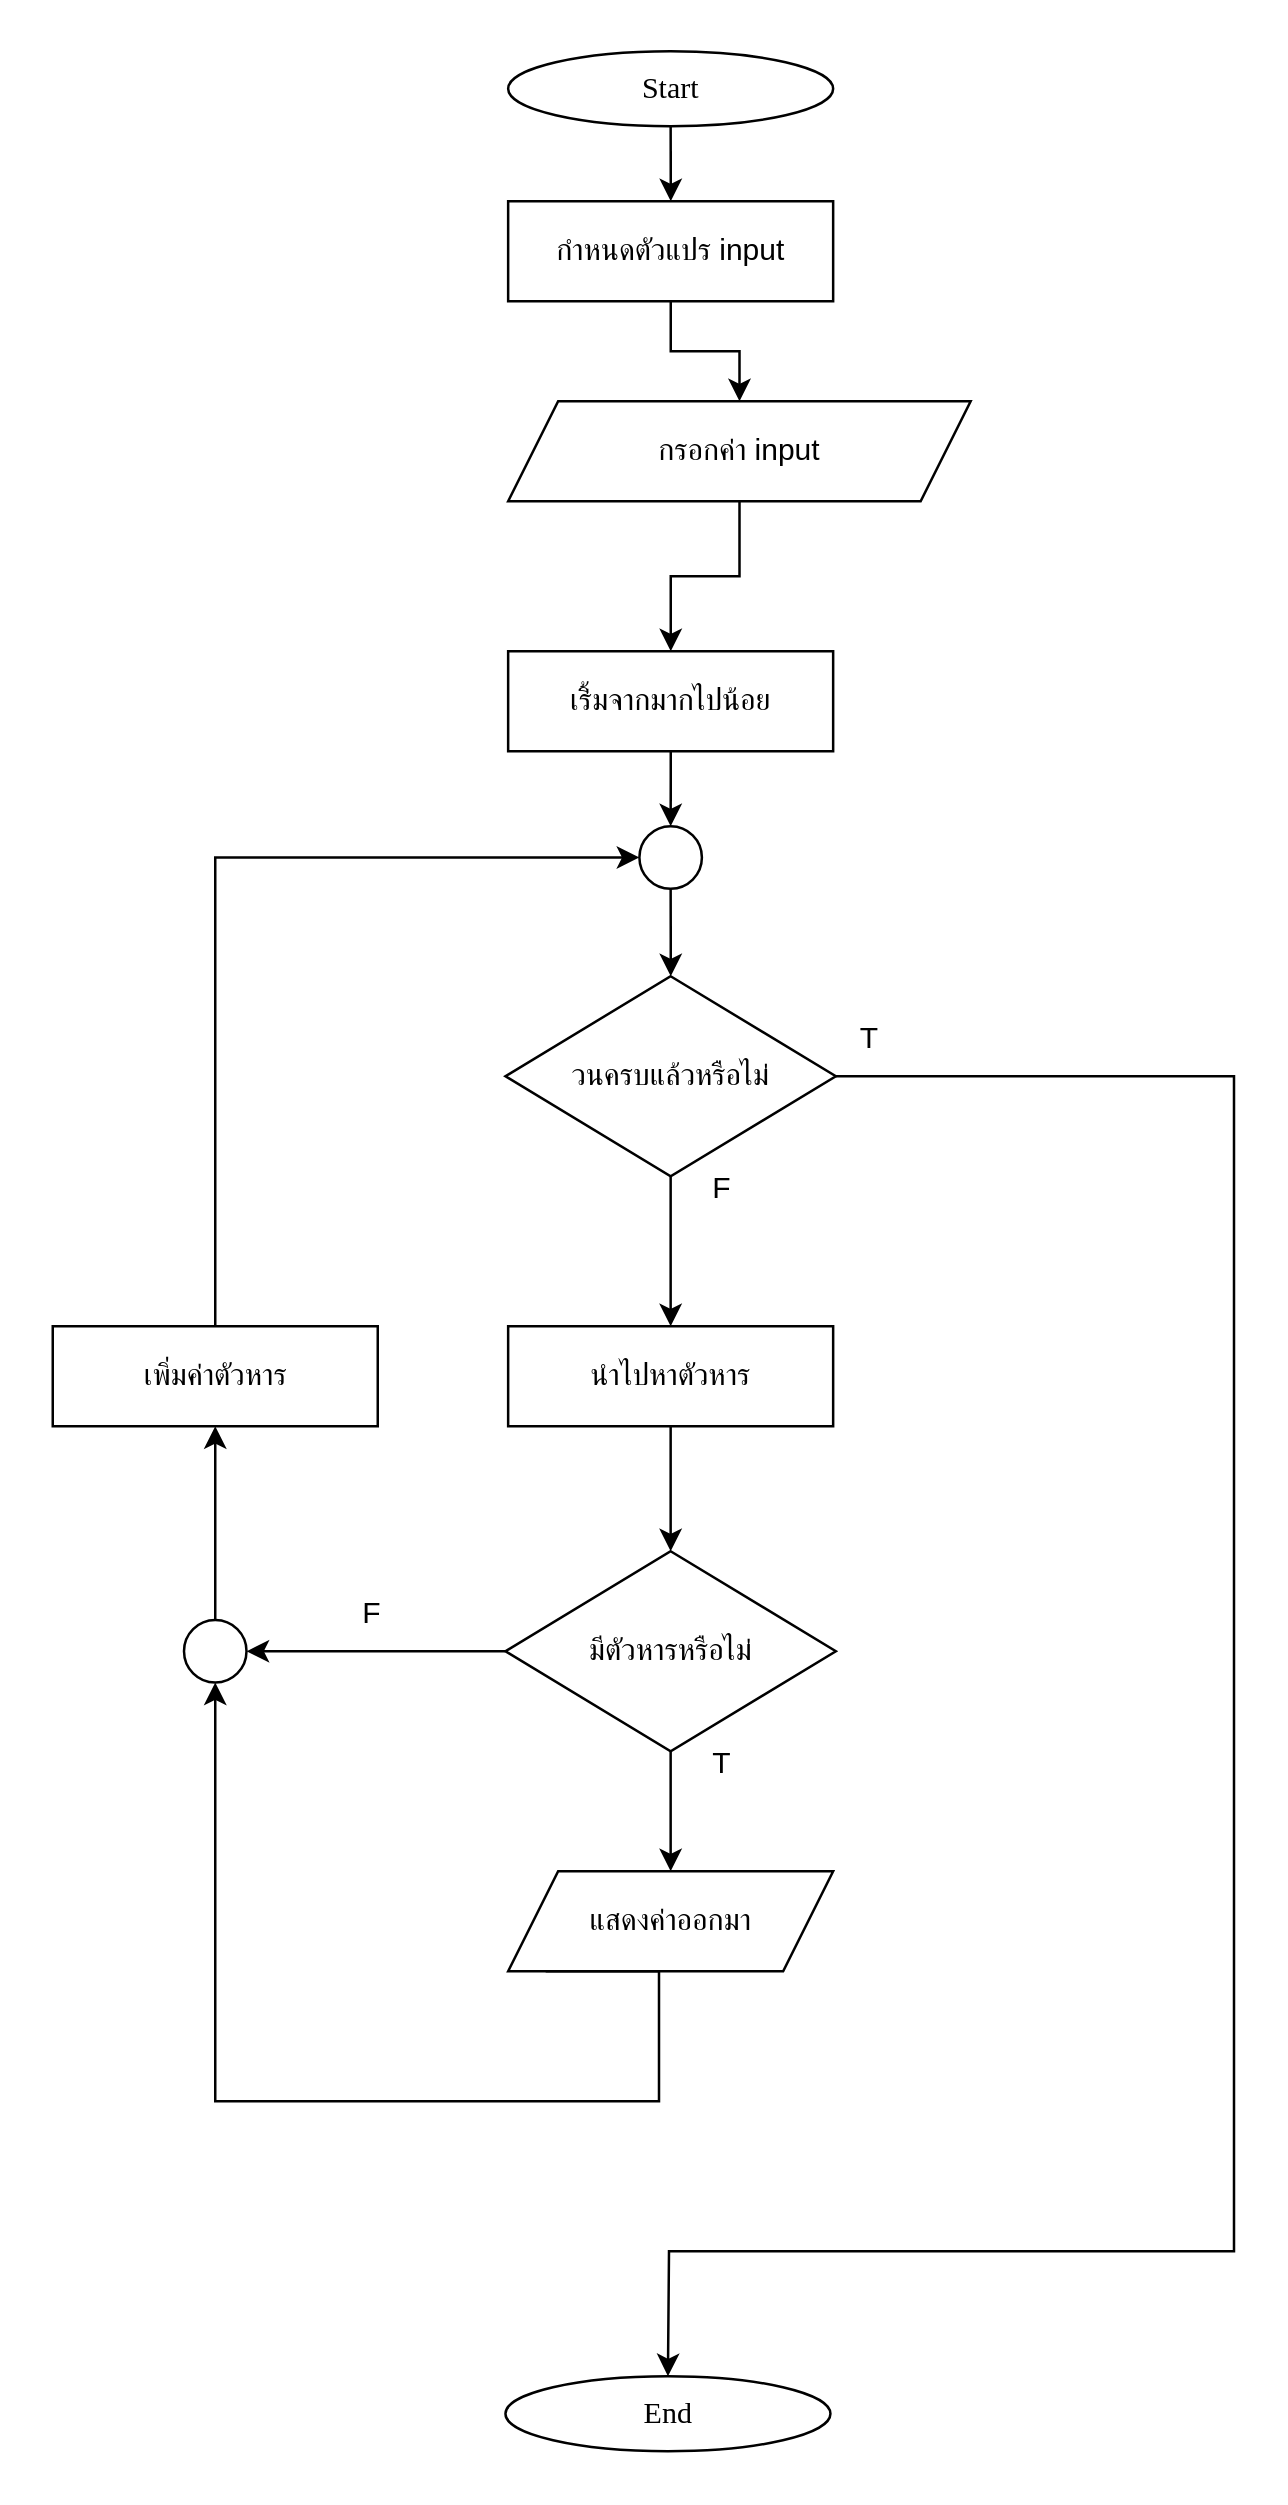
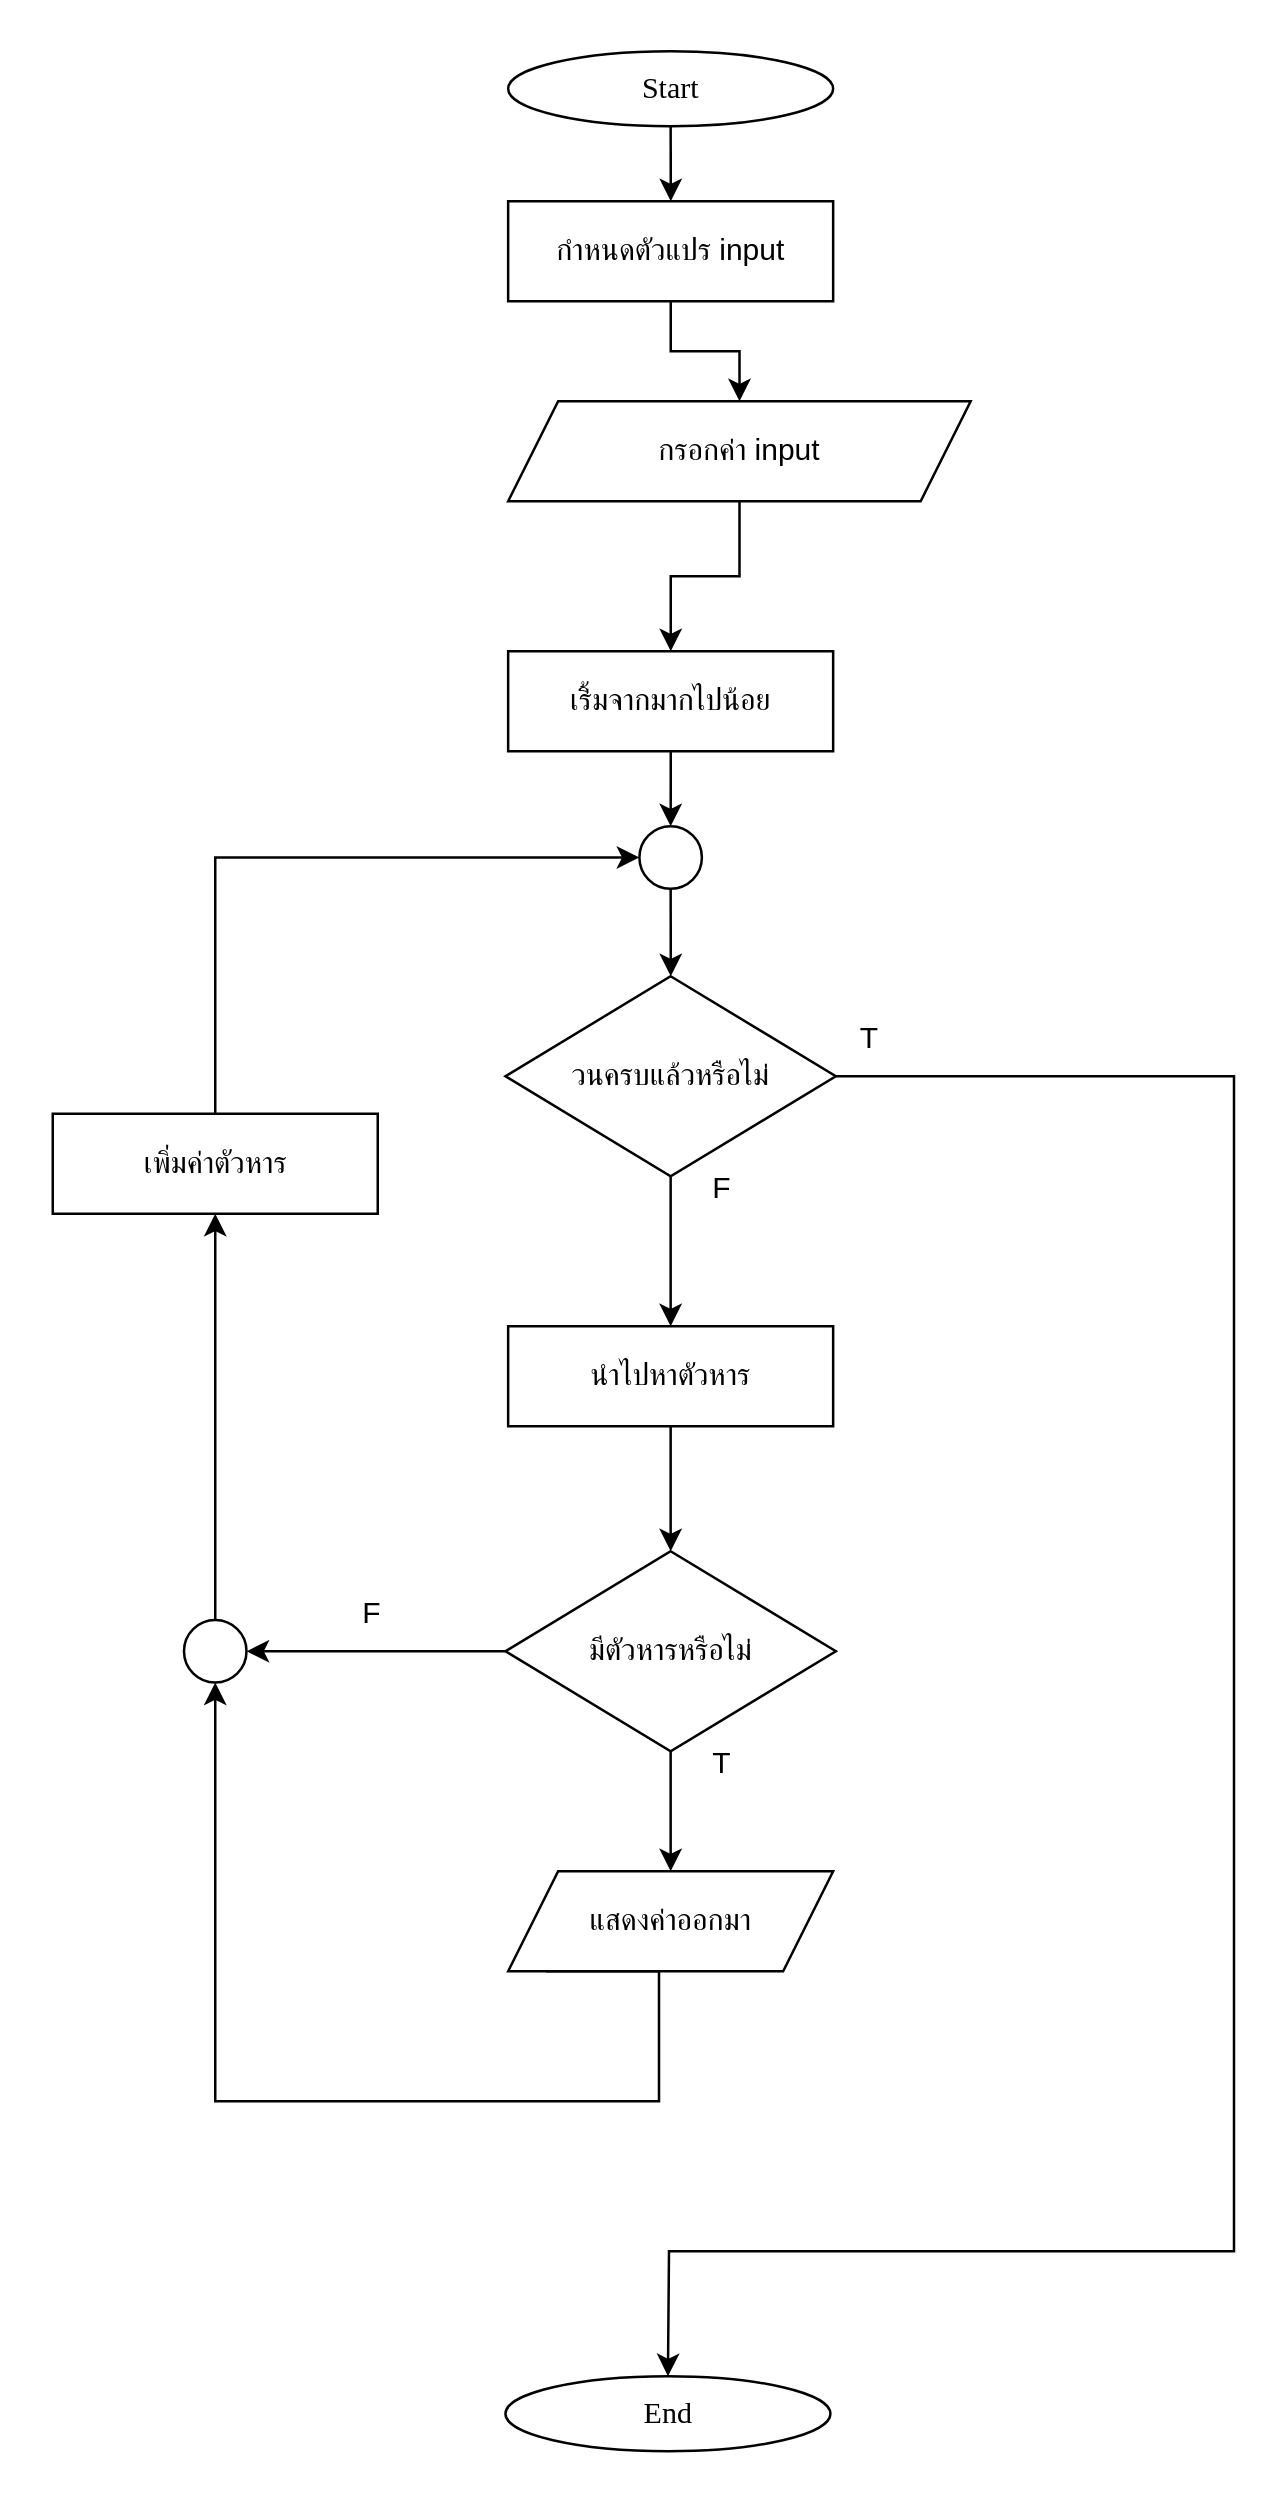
(215, 1376) -> (215, 1164)
